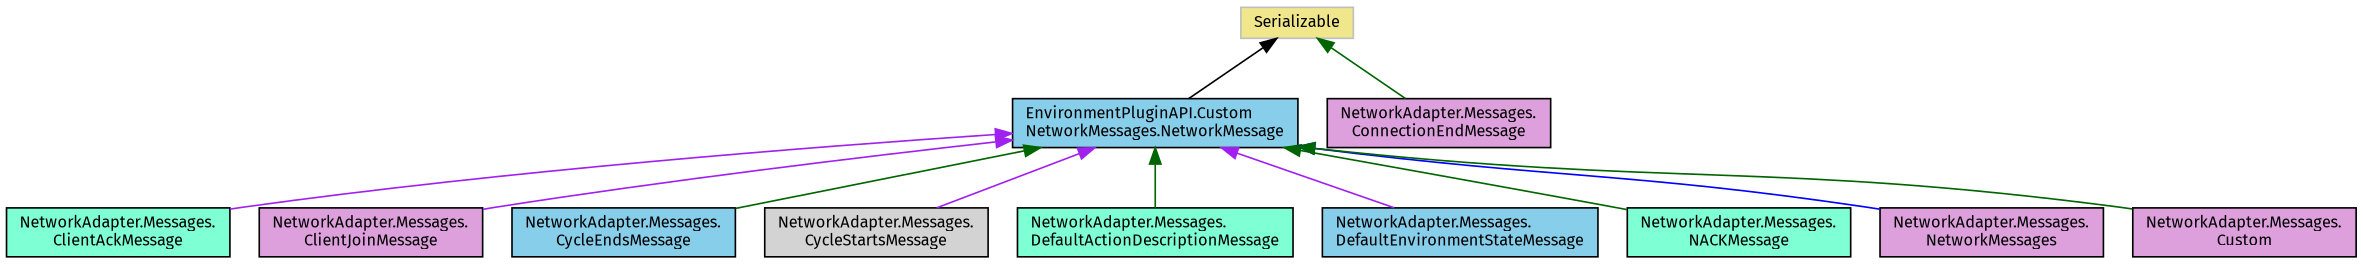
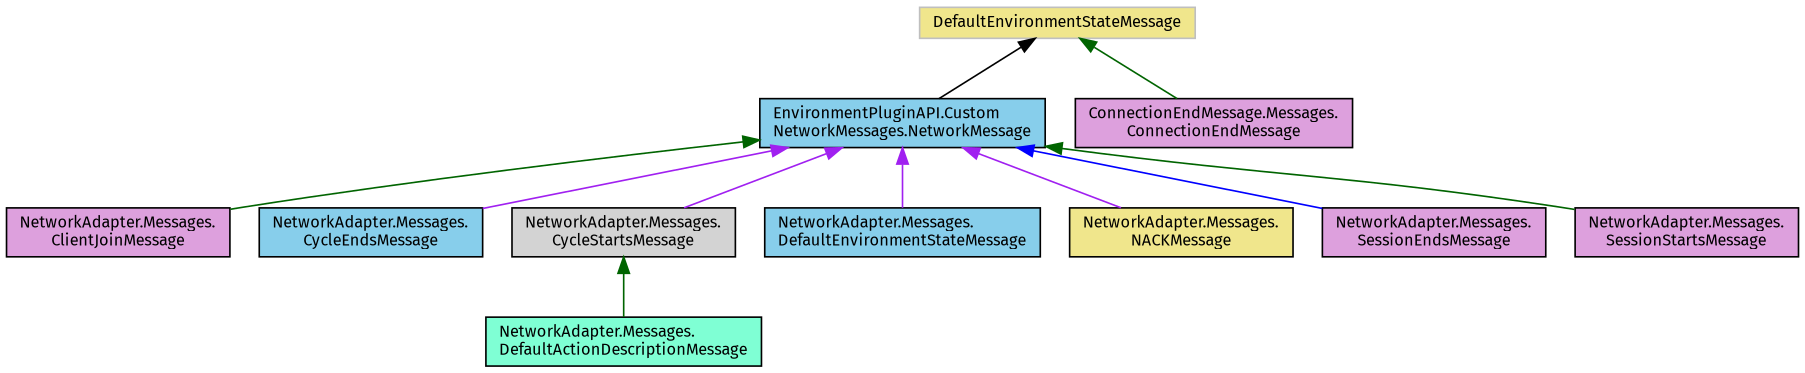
(1297, 23) -> (1057, 23)
(1439, 123) -> (1214, 123)
(739, 173) -> (486, 173)
(880, 180) -> (627, 180)
(1464, 180) -> (1050, 181)
(1155, 186) -> (624, 295)
(118, 232) -> none
(1739, 232) -> (1181, 232)
(1992, 232) -> (1434, 232)
(2244, 232) -> (1687, 232)
